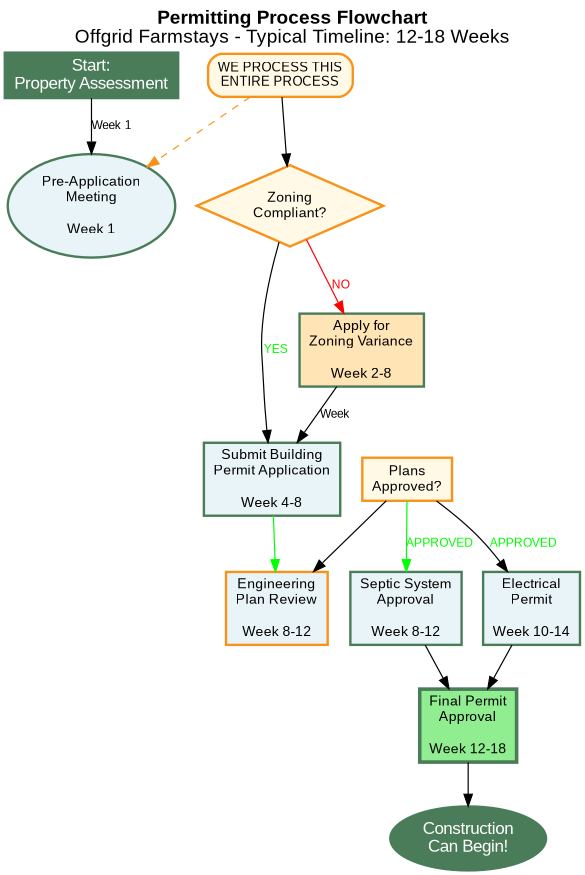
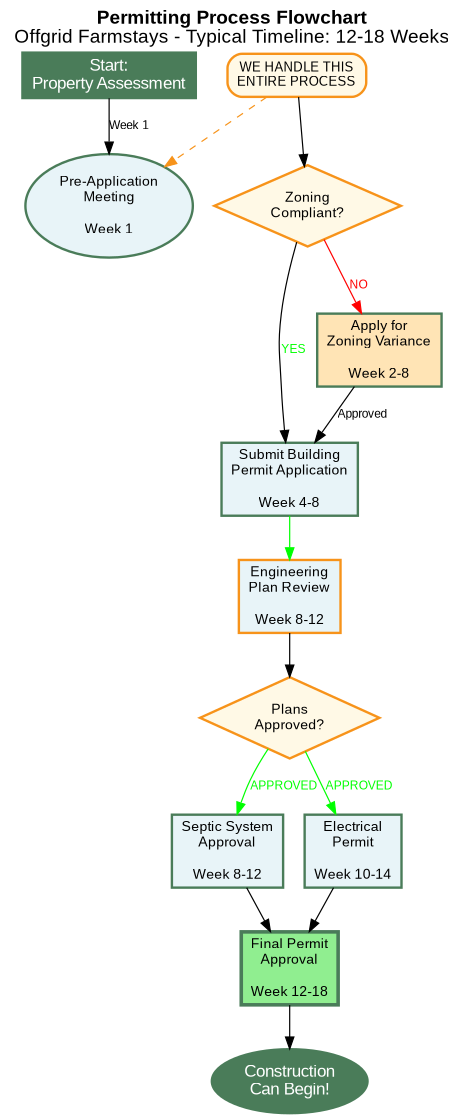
(280, 75) -> (297, 75)
(335, 415) -> (363, 415)
(407, 479) -> (290, 718)
(471, 529) -> (318, 777)
(354, 532) -> (290, 649)
